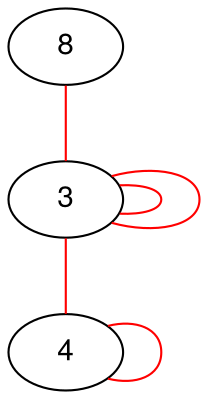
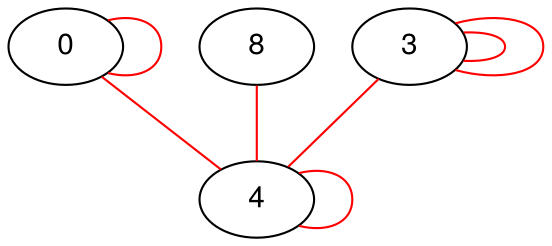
none -> (66, 47)
(66, 123) -> (257, 123)
